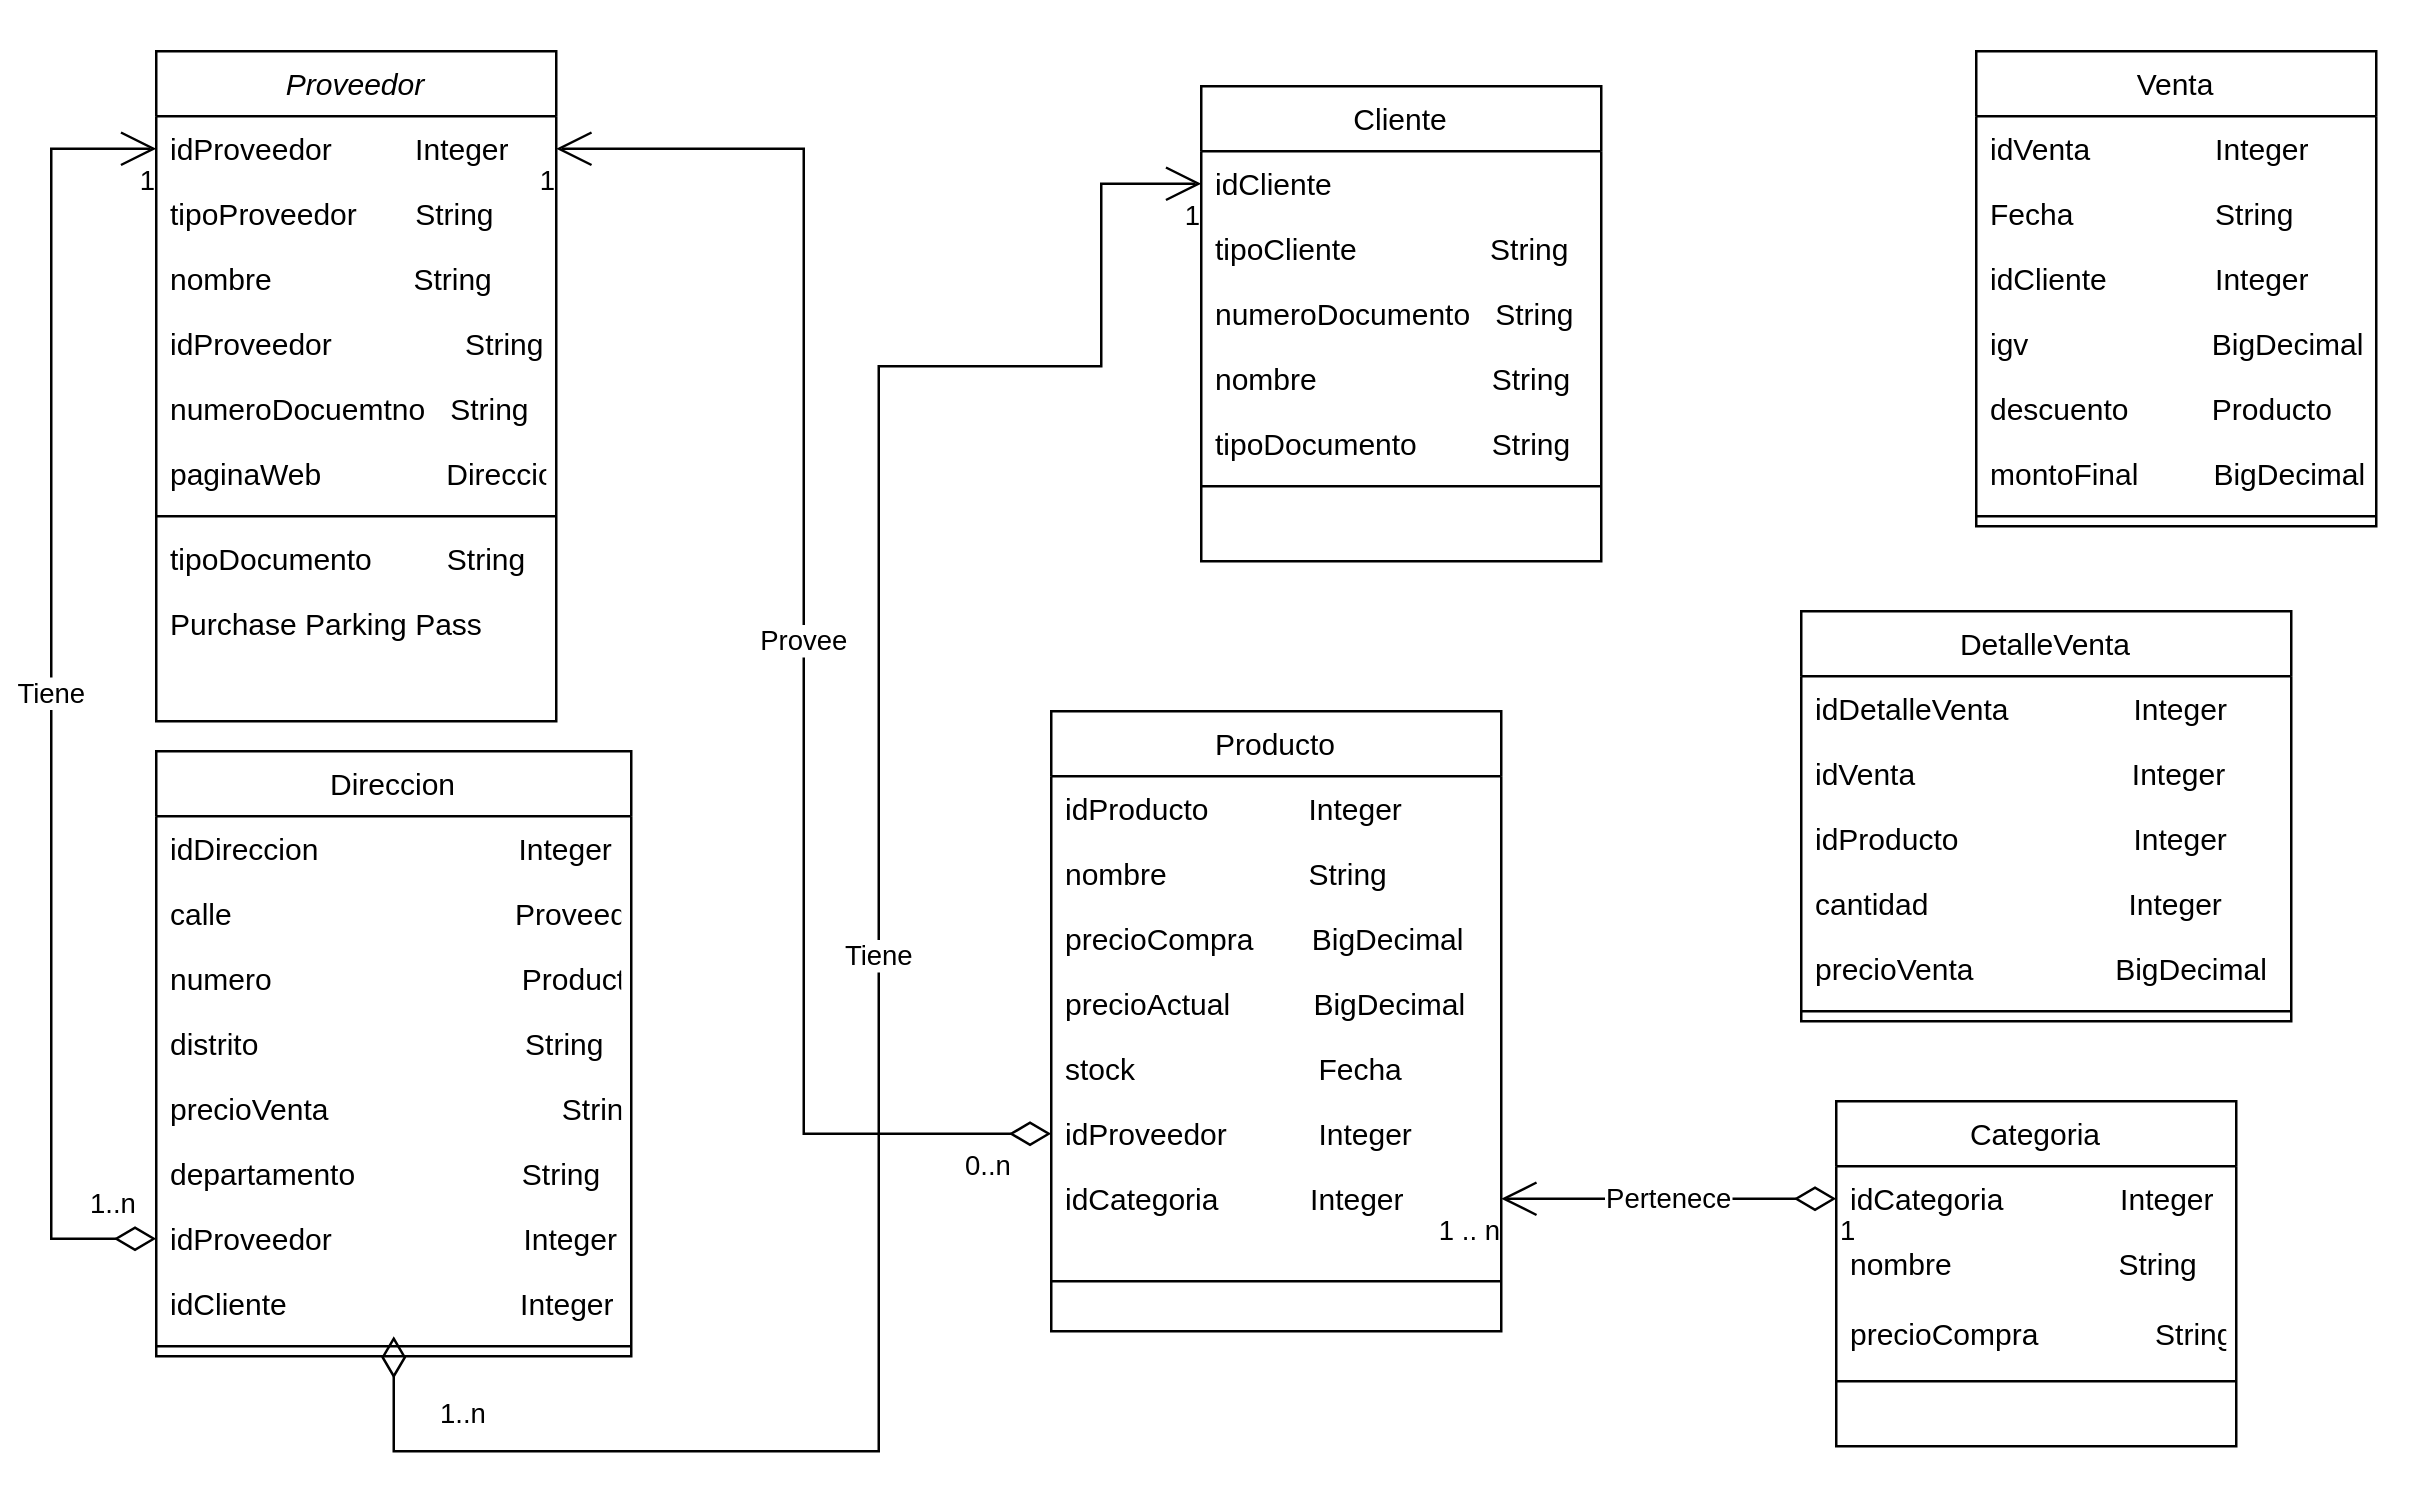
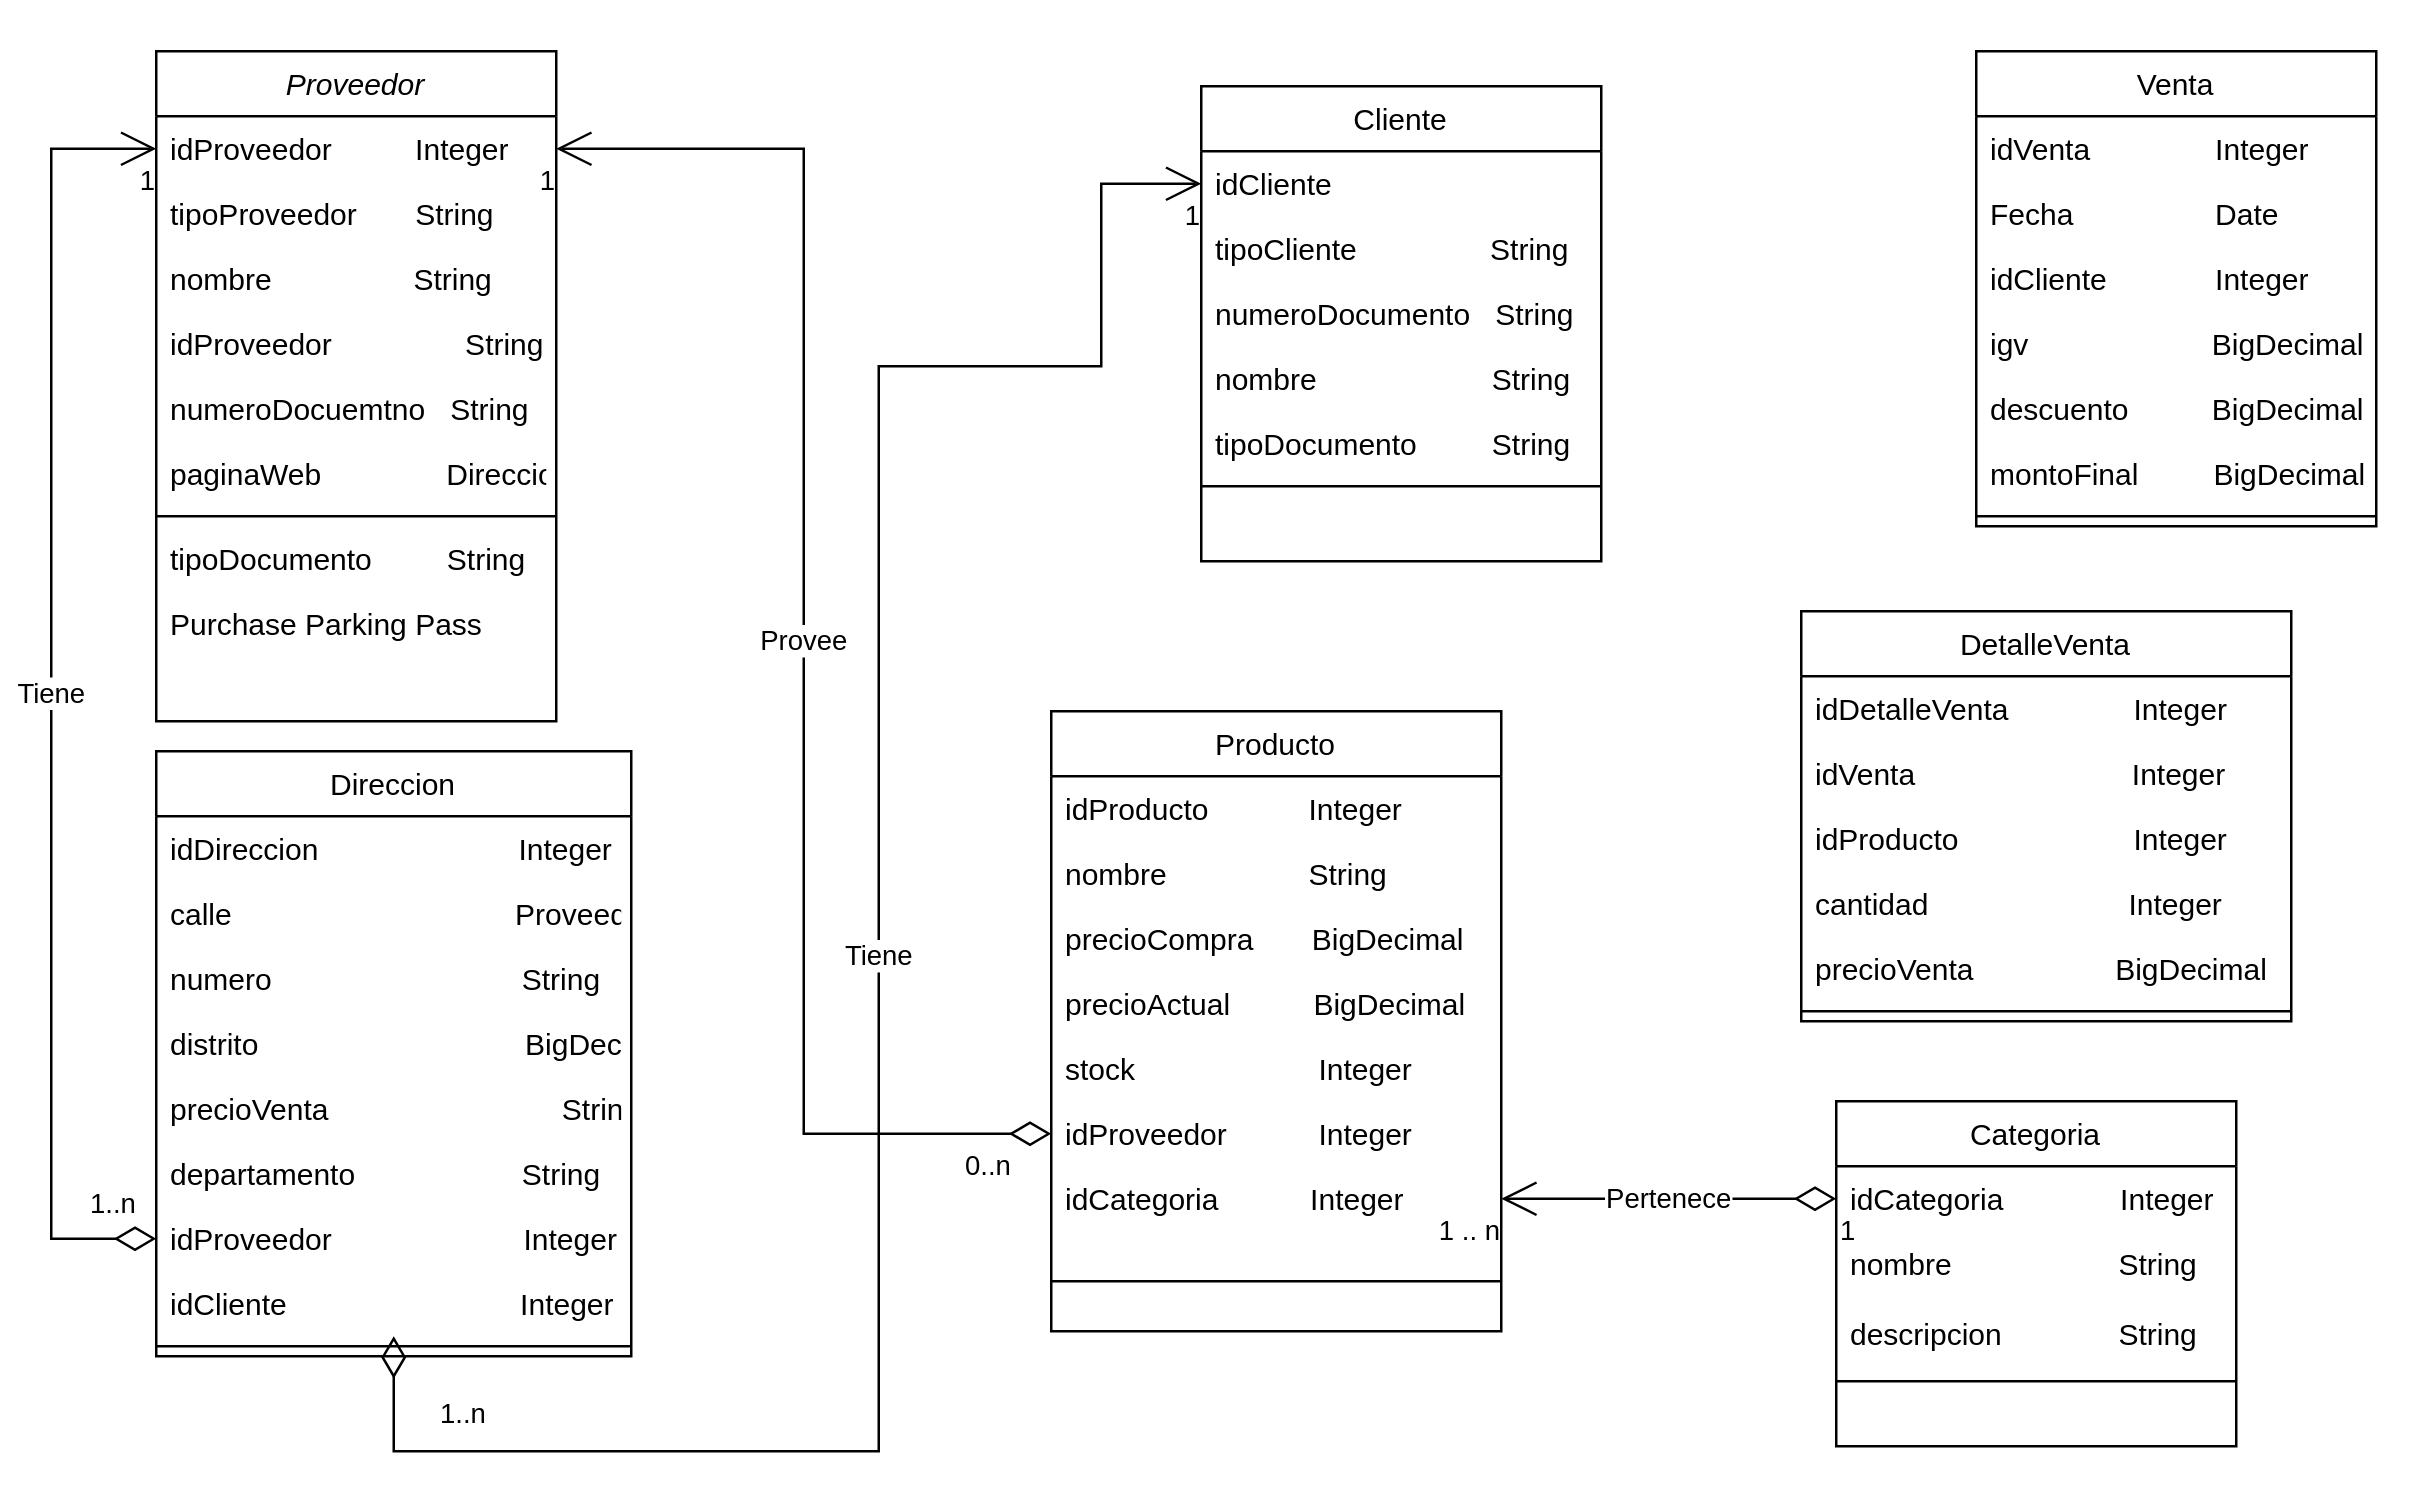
(2190, 215) -> (2177, 215)
(2197, 410) -> (2202, 410)
(481, 980) -> (460, 980)
(482, 1045) -> (508, 1045)
(1291, 1070) -> (1308, 1070)
(2084, 1335) -> (2071, 1335)
